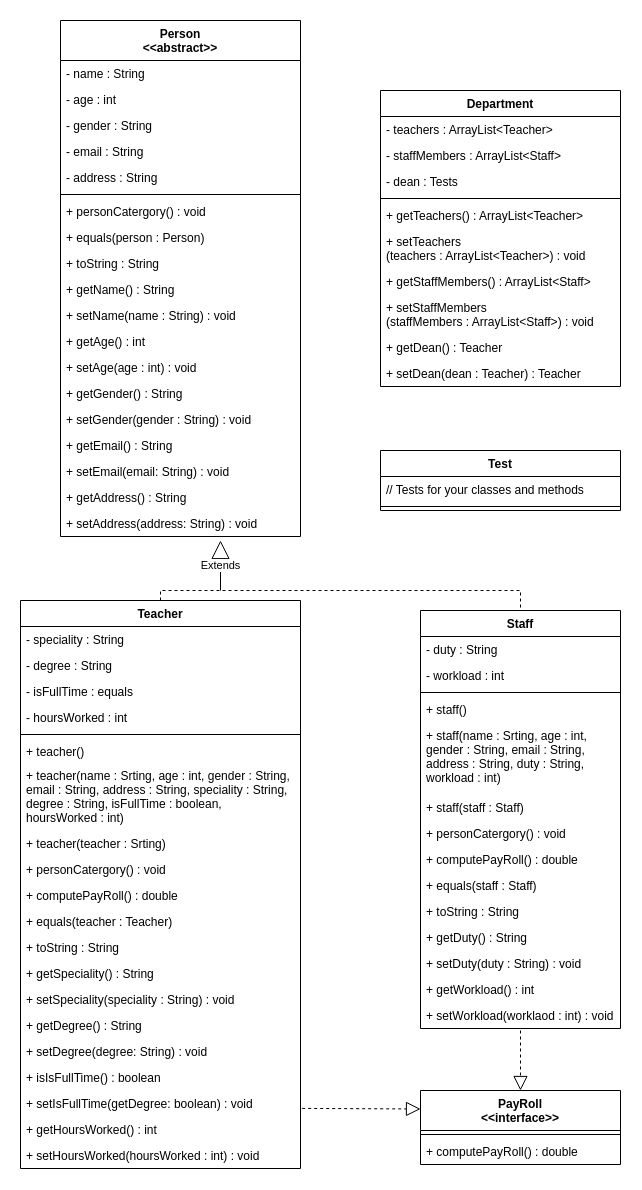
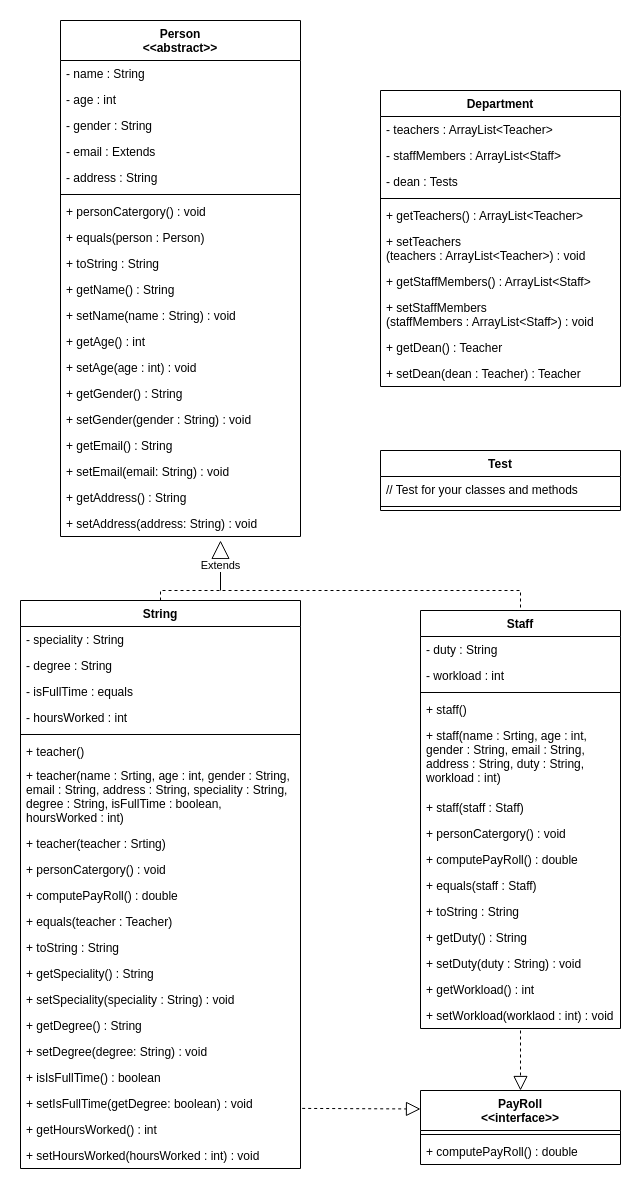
(109, 152) -> (114, 152)
(499, 490) -> (496, 490)
(160, 614) -> (160, 614)
